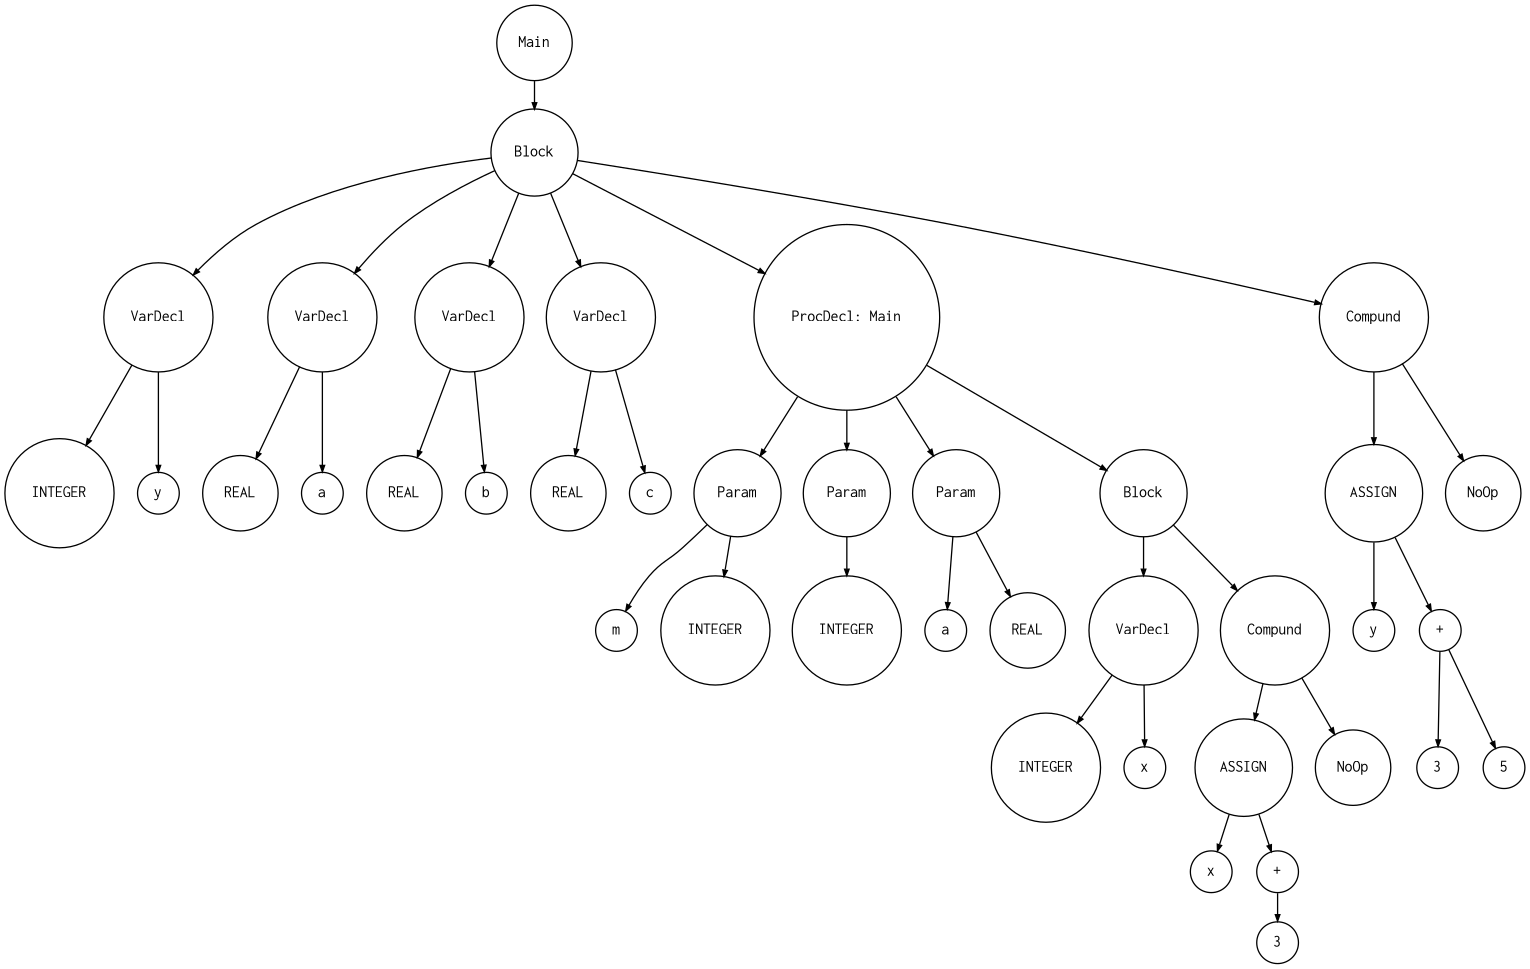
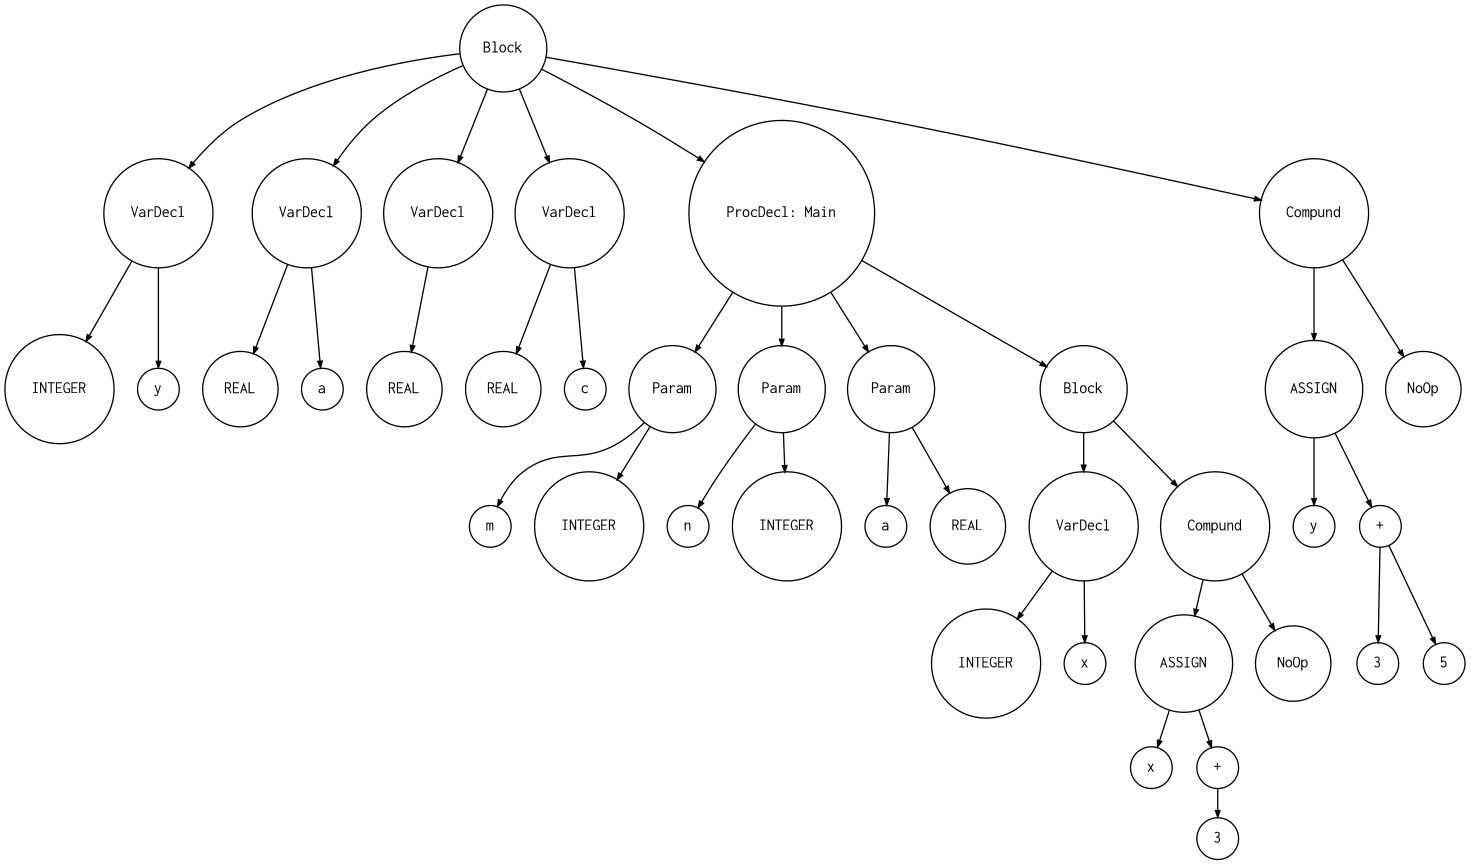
(535, 43) -> none
(486, 493) -> none
none -> (688, 526)
